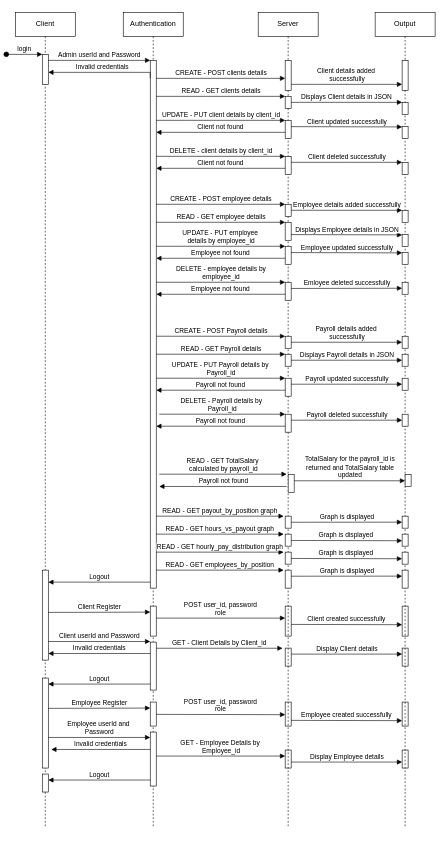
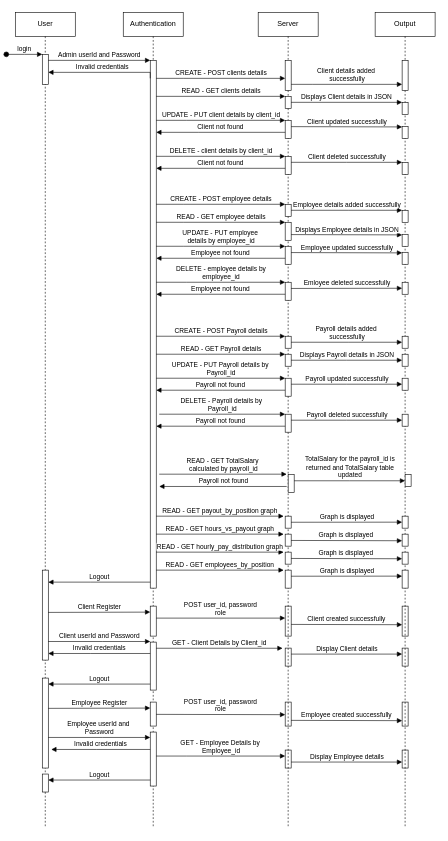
(45, 24) -> (45, 24)
